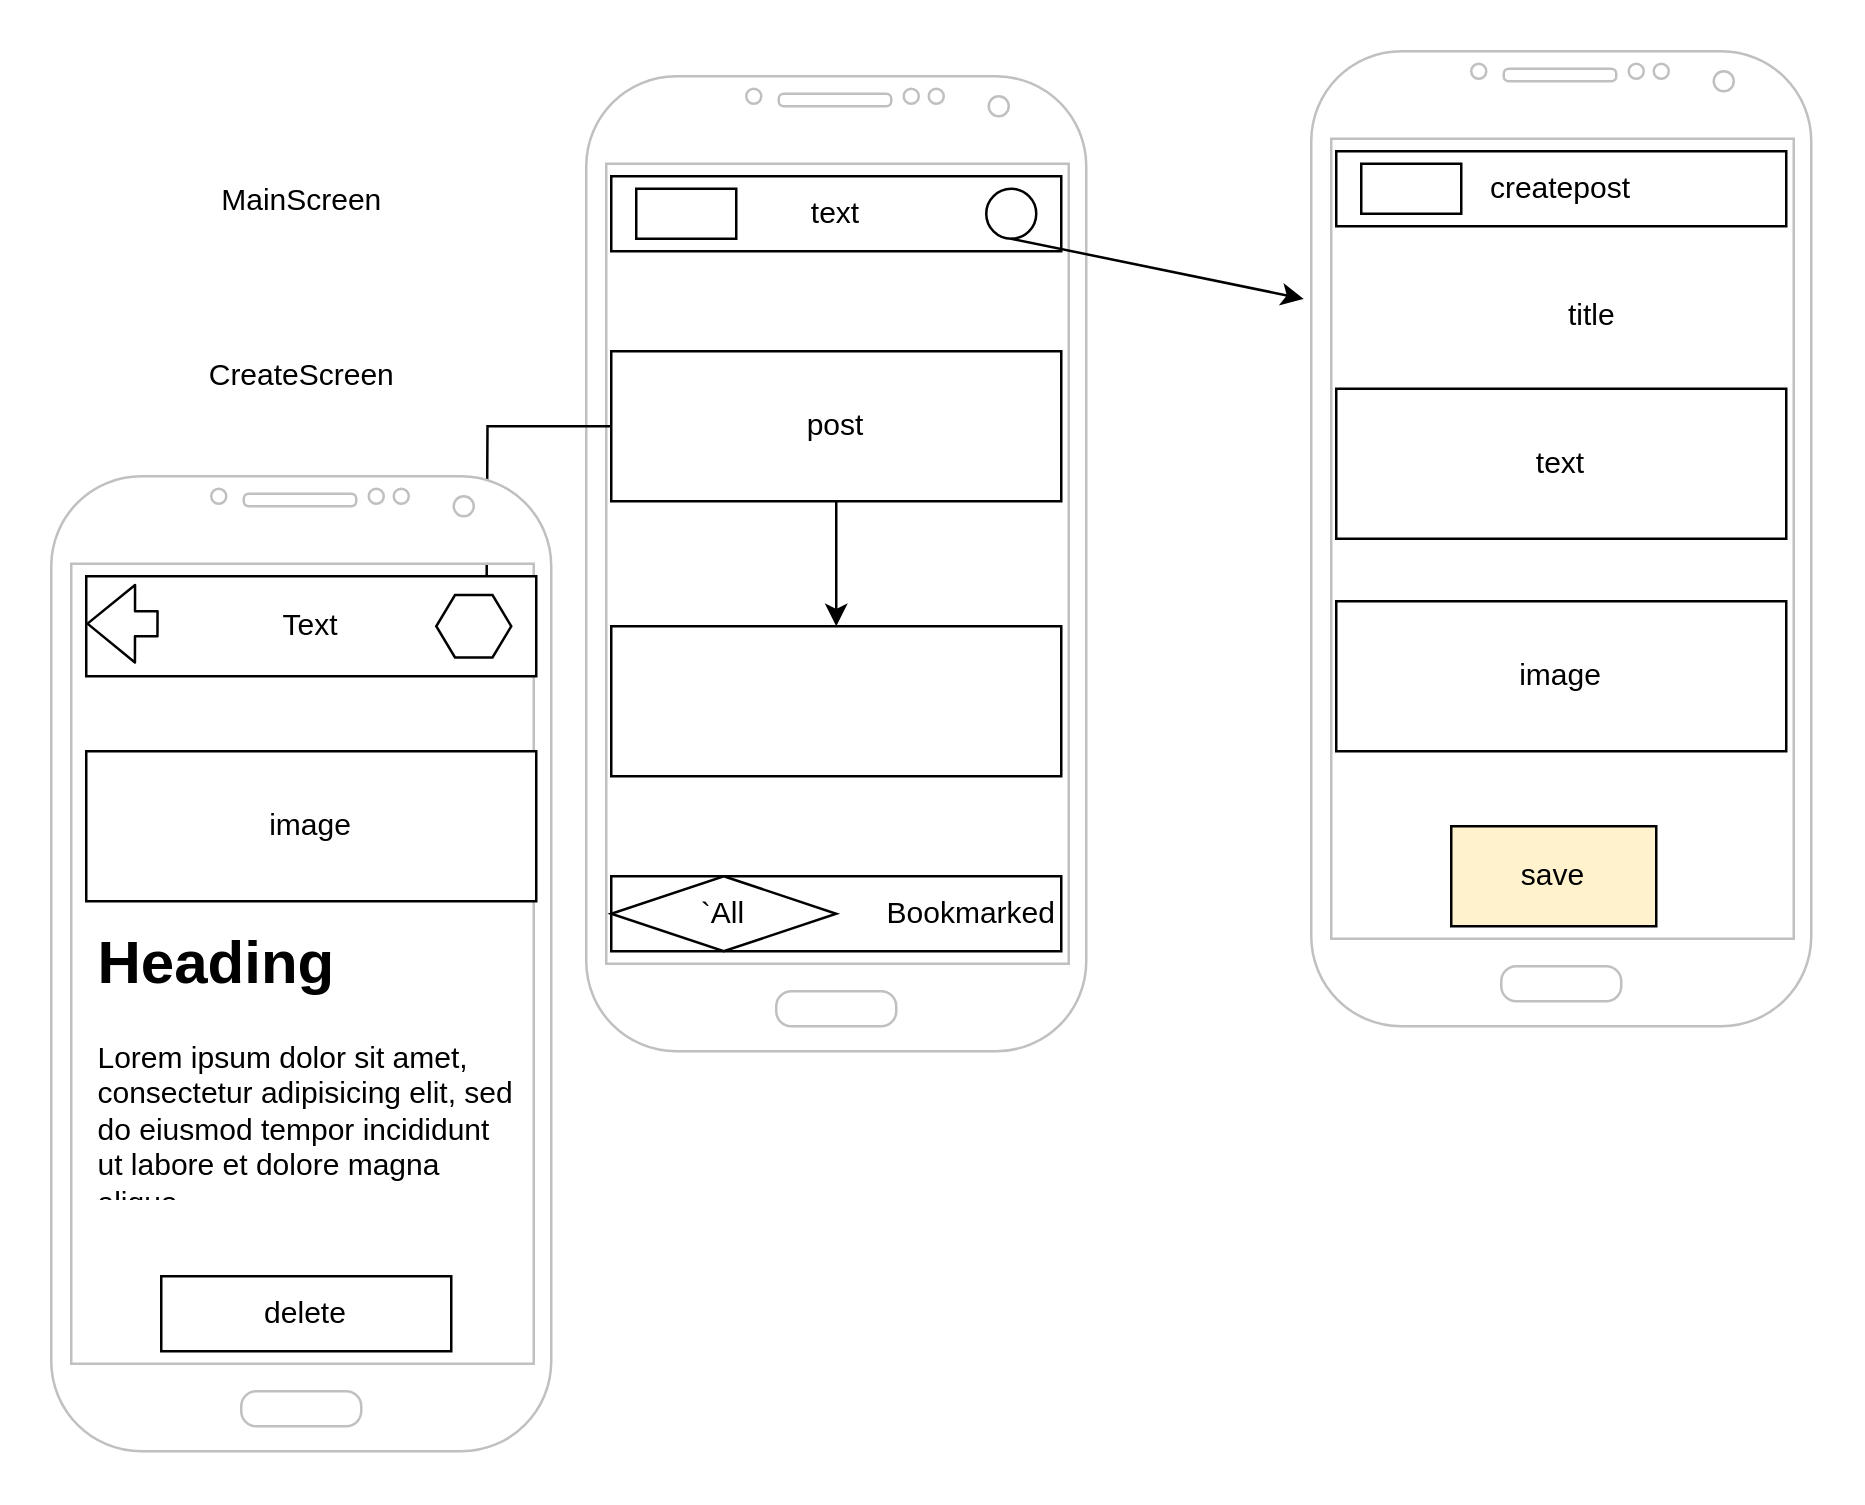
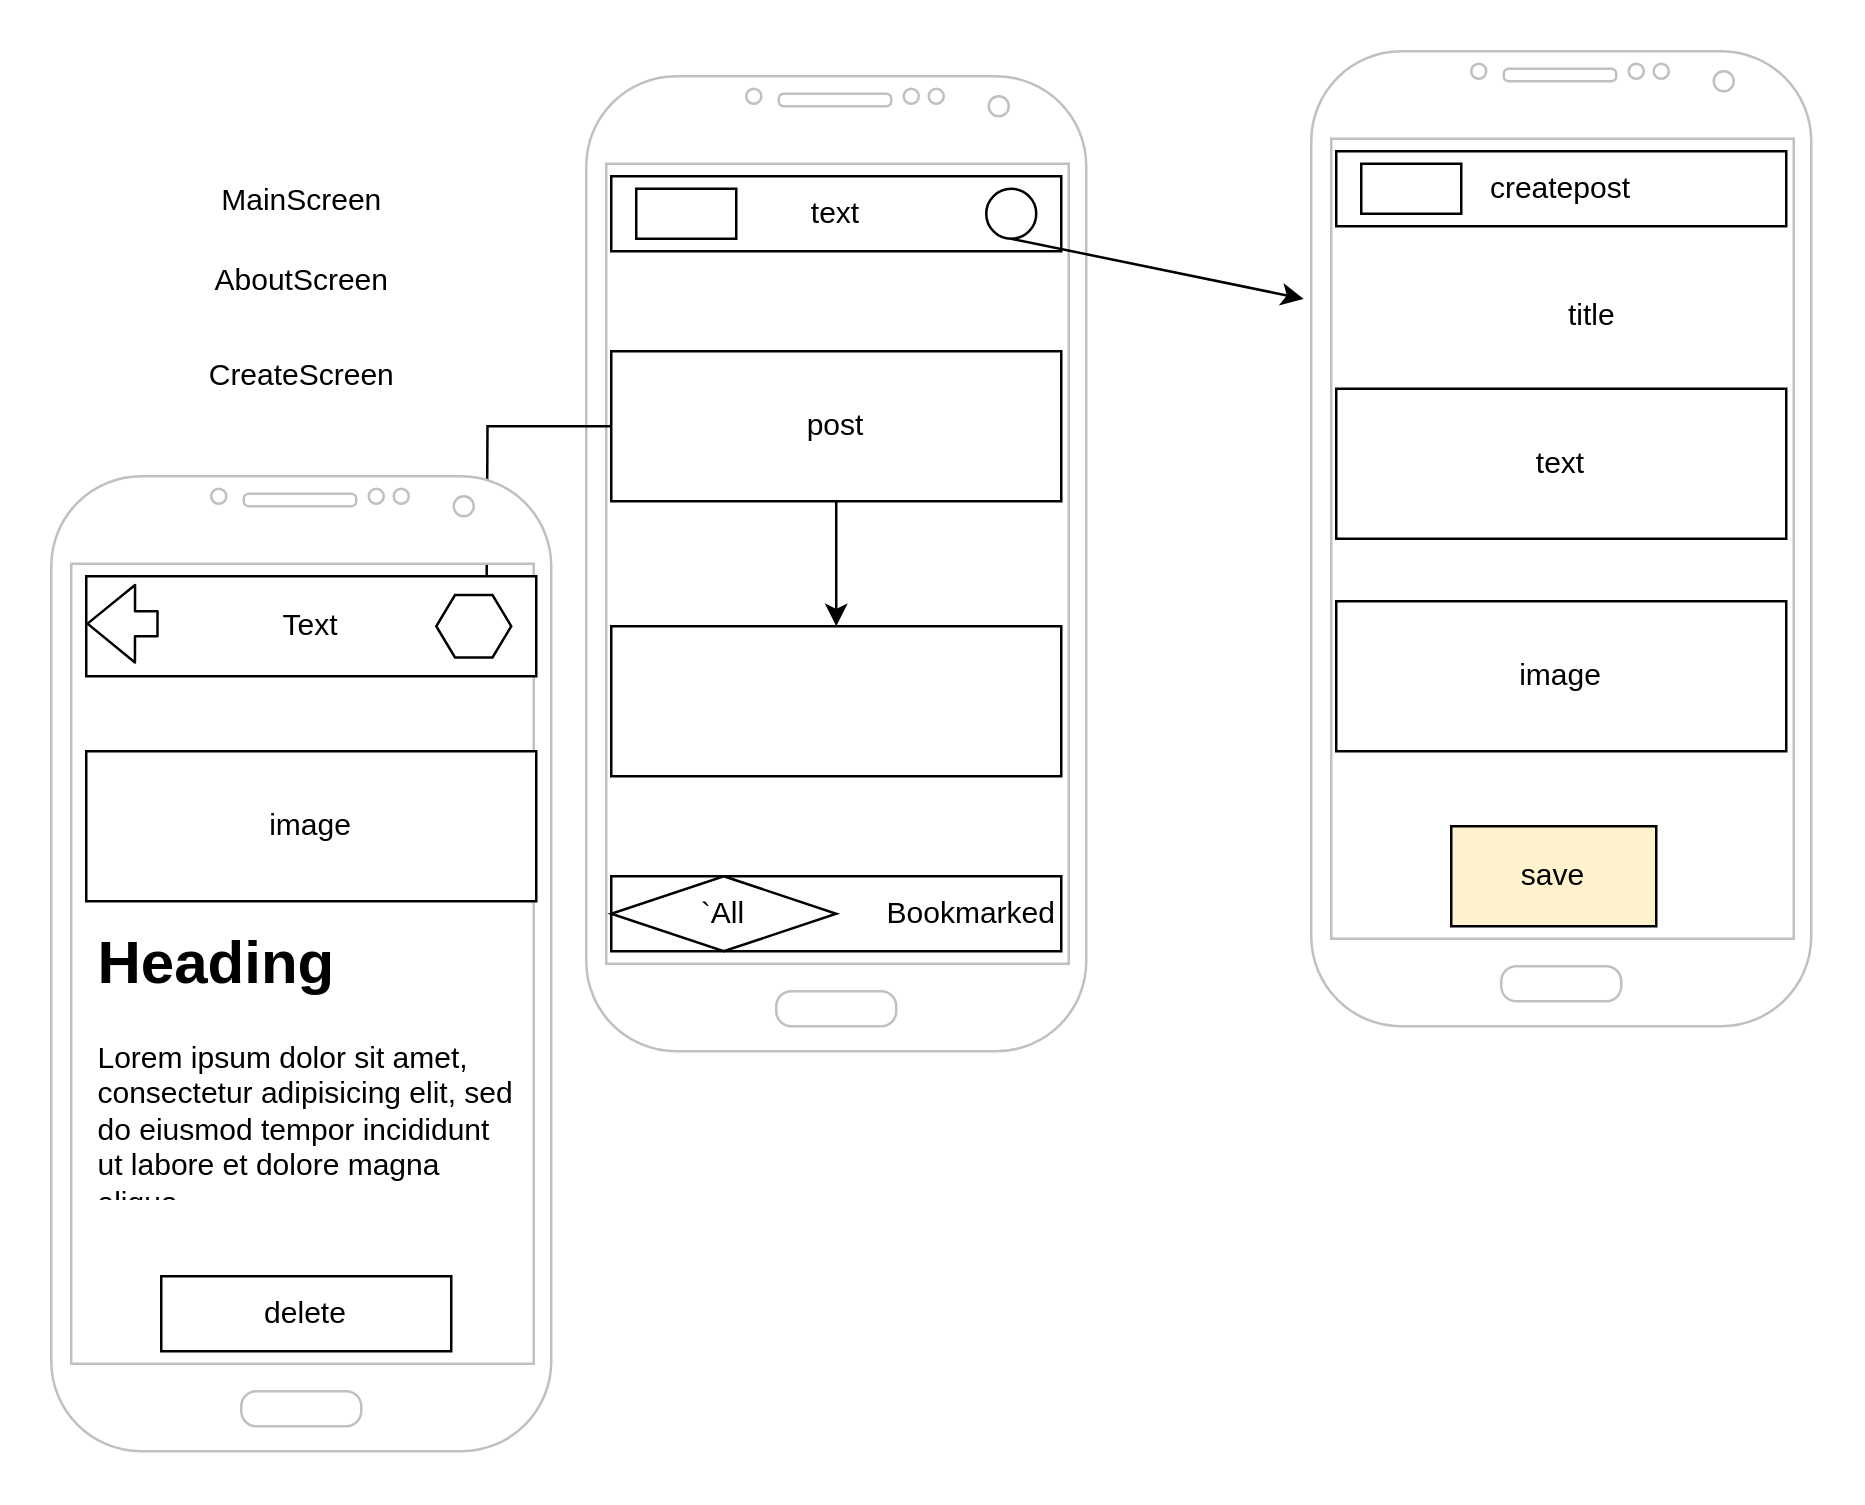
none -> (301, 280)
